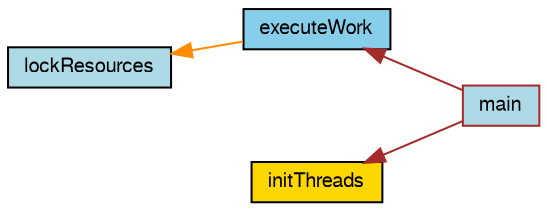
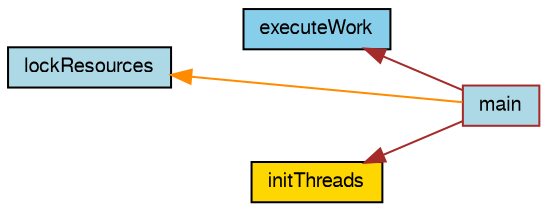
(217, 46) -> (327, 90)
